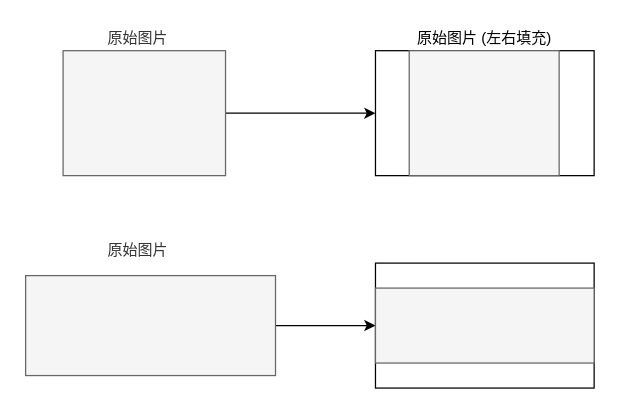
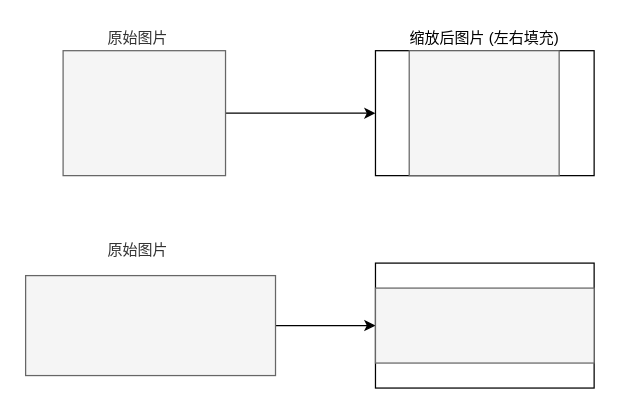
(485, 38) -> (485, 38)
